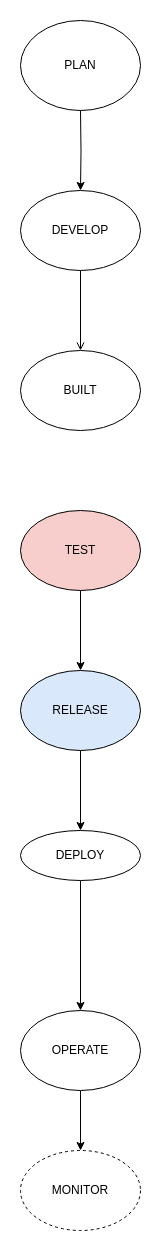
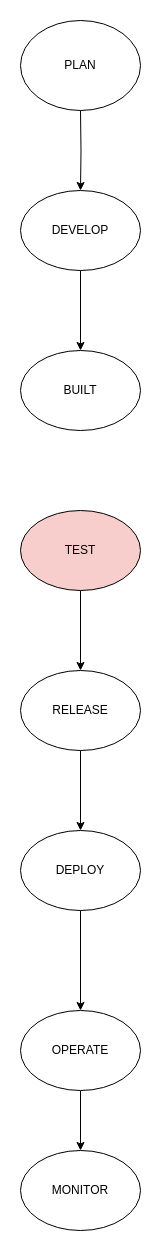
(81, 344) -> (81, 342)
(81, 711) -> (81, 711)
(81, 856) -> (81, 871)
(81, 1191) -> (81, 1191)
